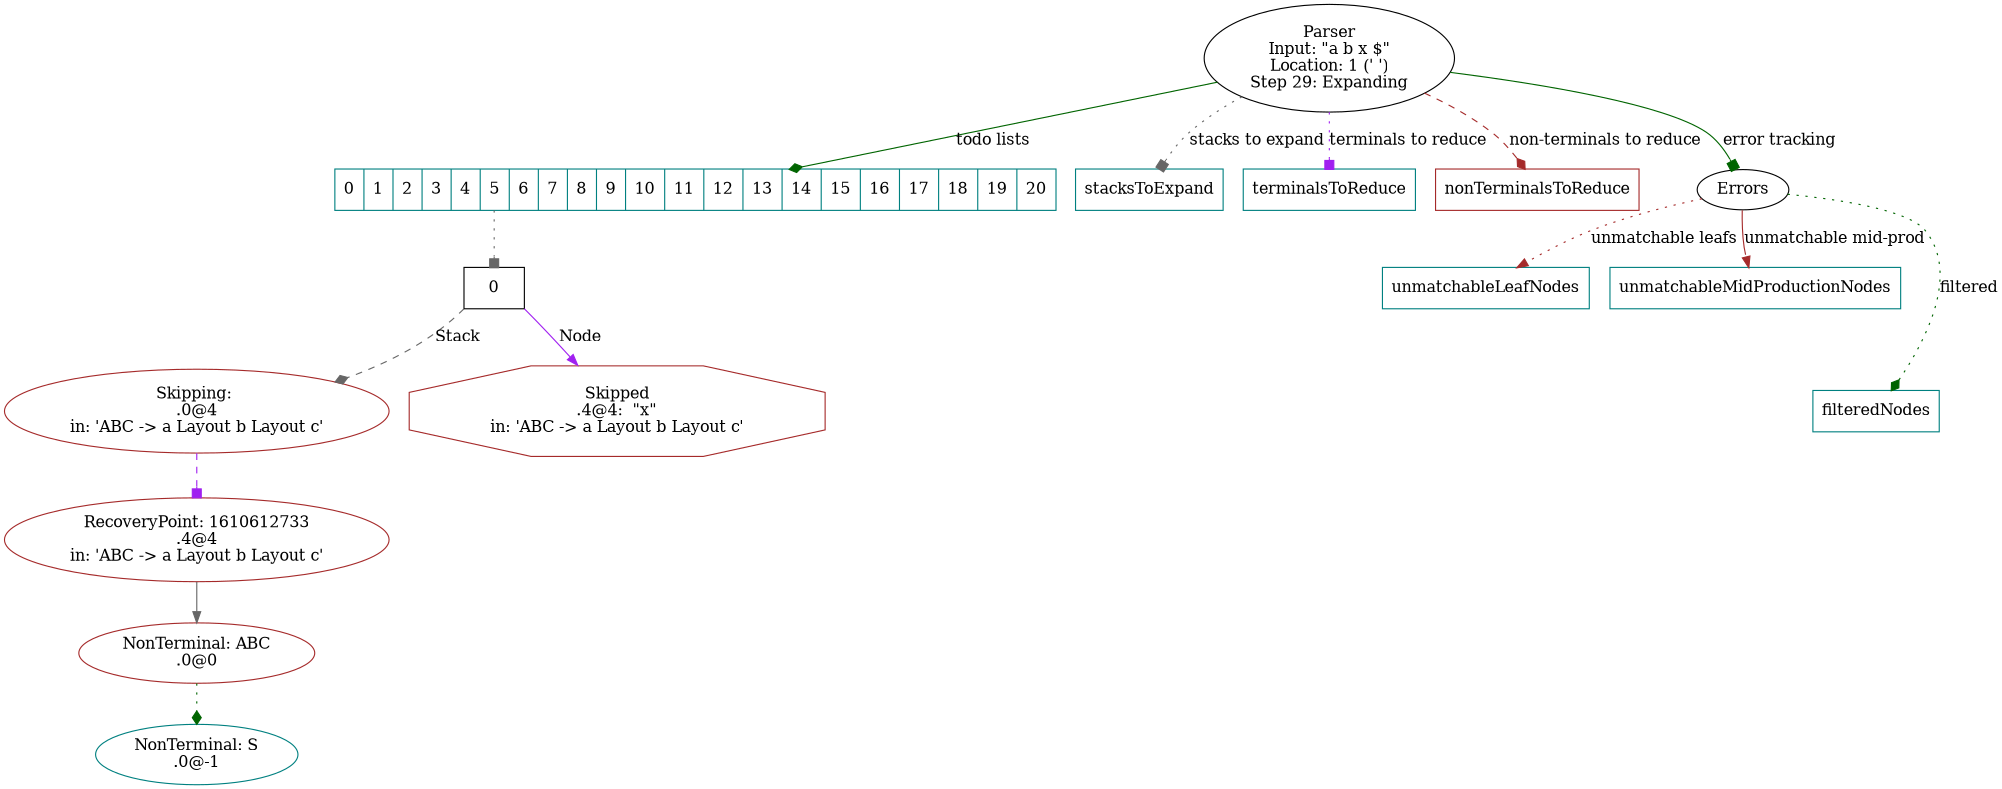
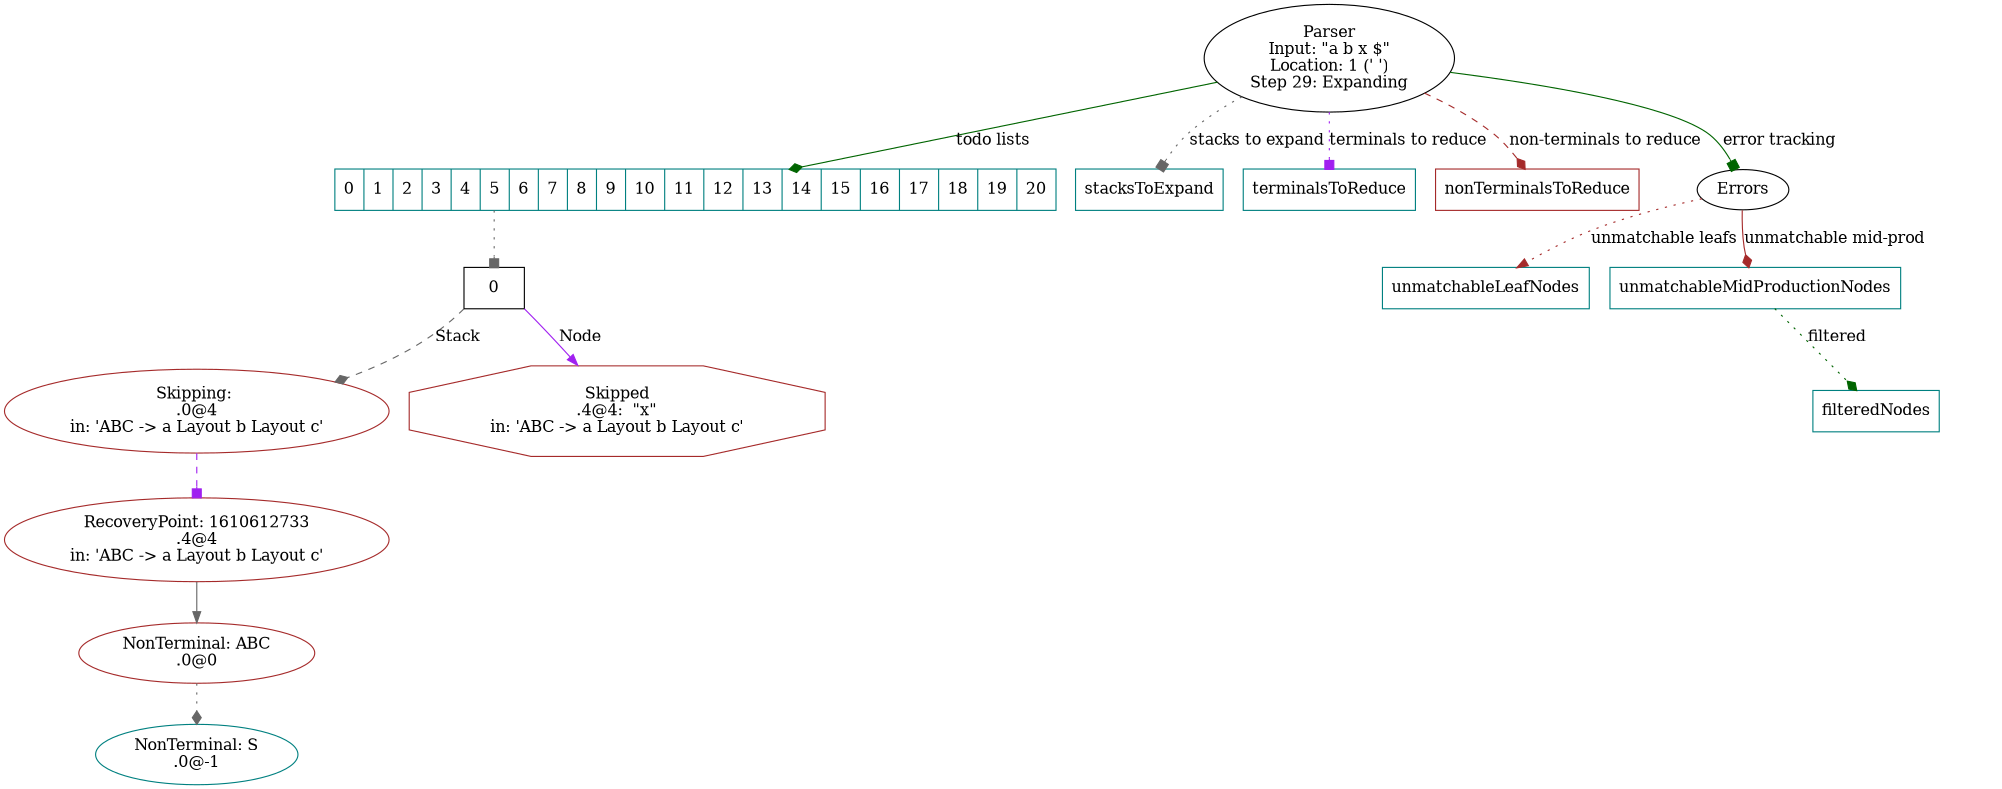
(1743, 233) -> (1743, 233)
(1930, 238) -> (1811, 345)
(197, 697) -> (197, 697)
